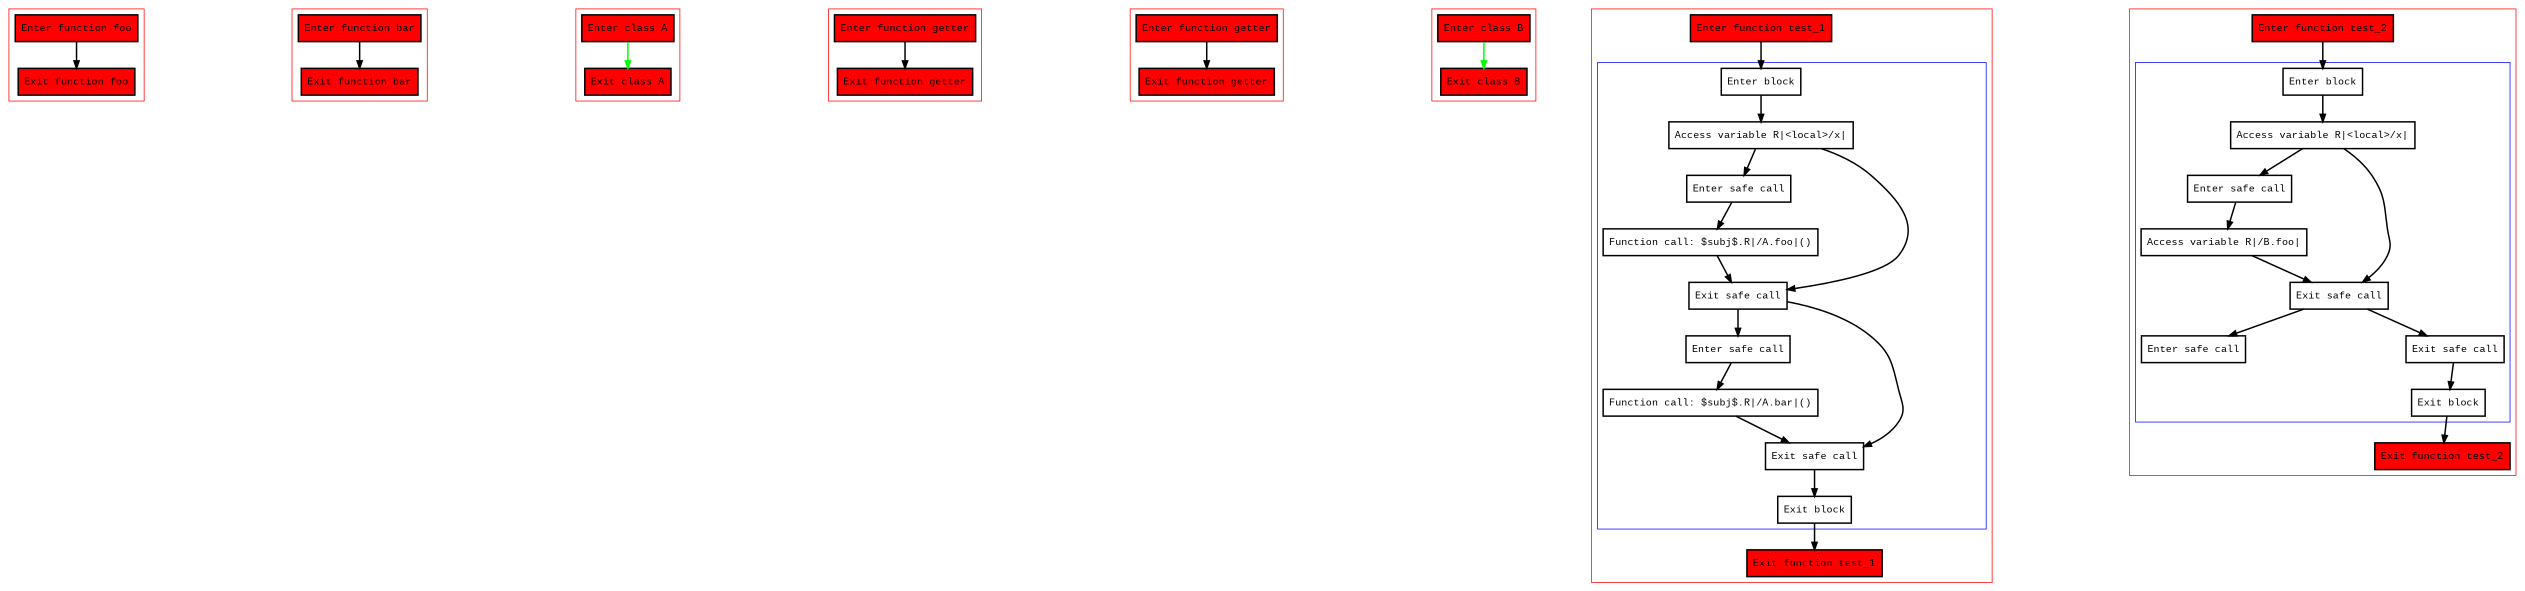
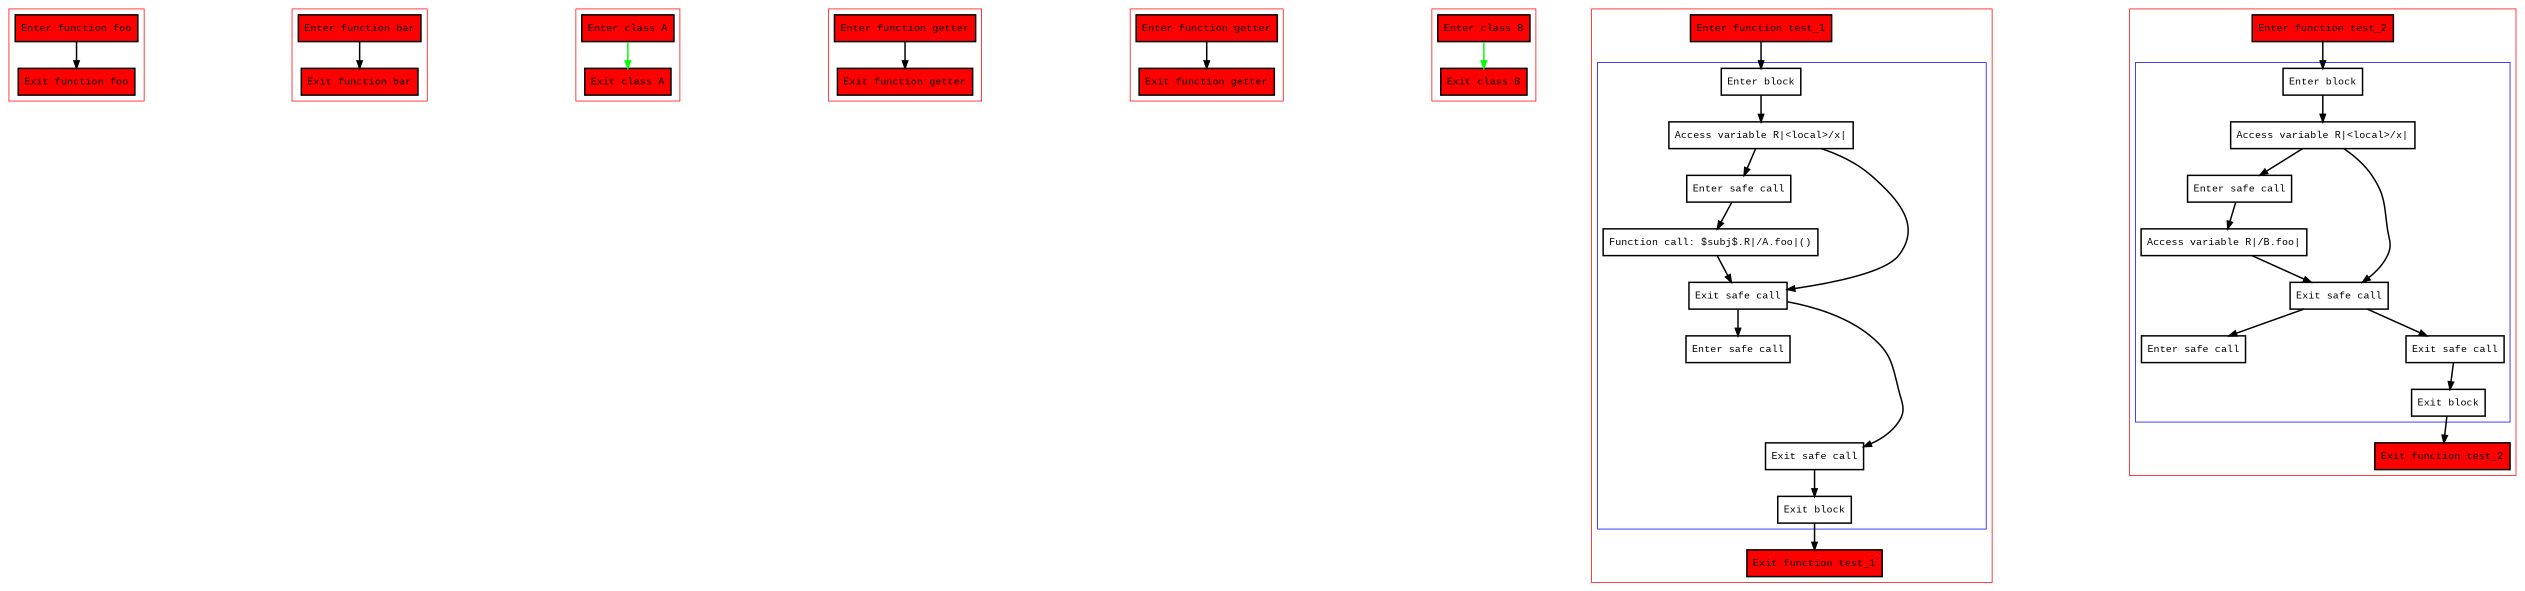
(1711, 403) -> none
